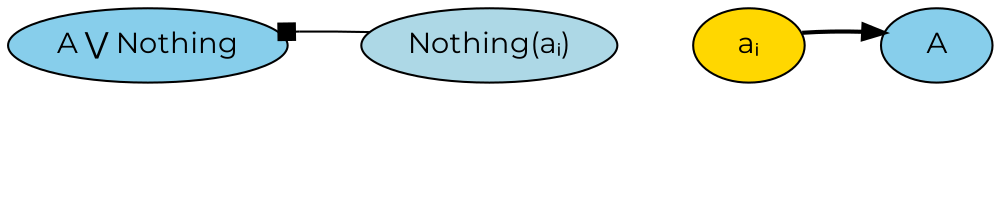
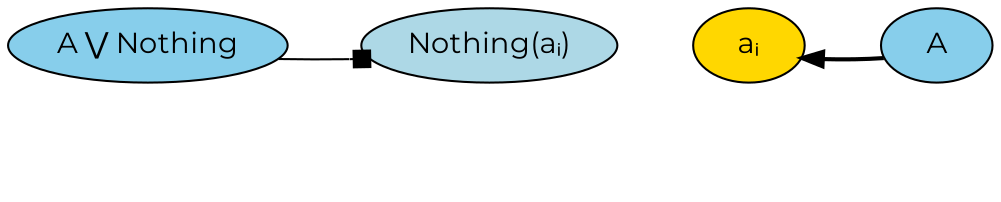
(335, 32) -> (314, 59)
(832, 32) -> (854, 59)
